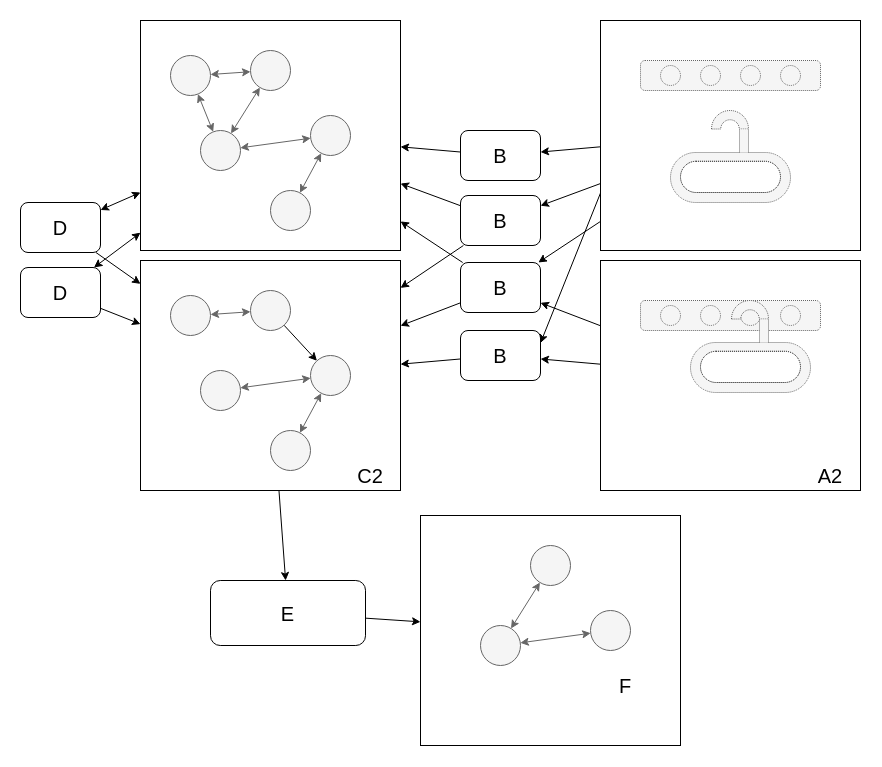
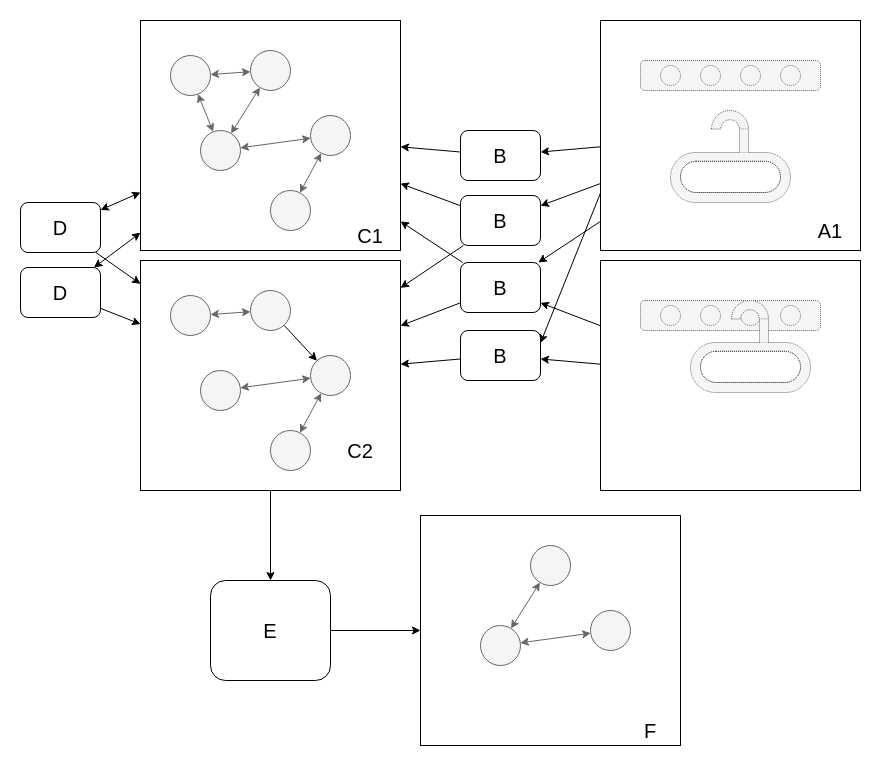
none -> (831, 231)
none -> (371, 236)
(371, 476) -> (361, 451)
(831, 476) -> none
(288, 613) -> (271, 631)
(626, 686) -> (651, 731)
